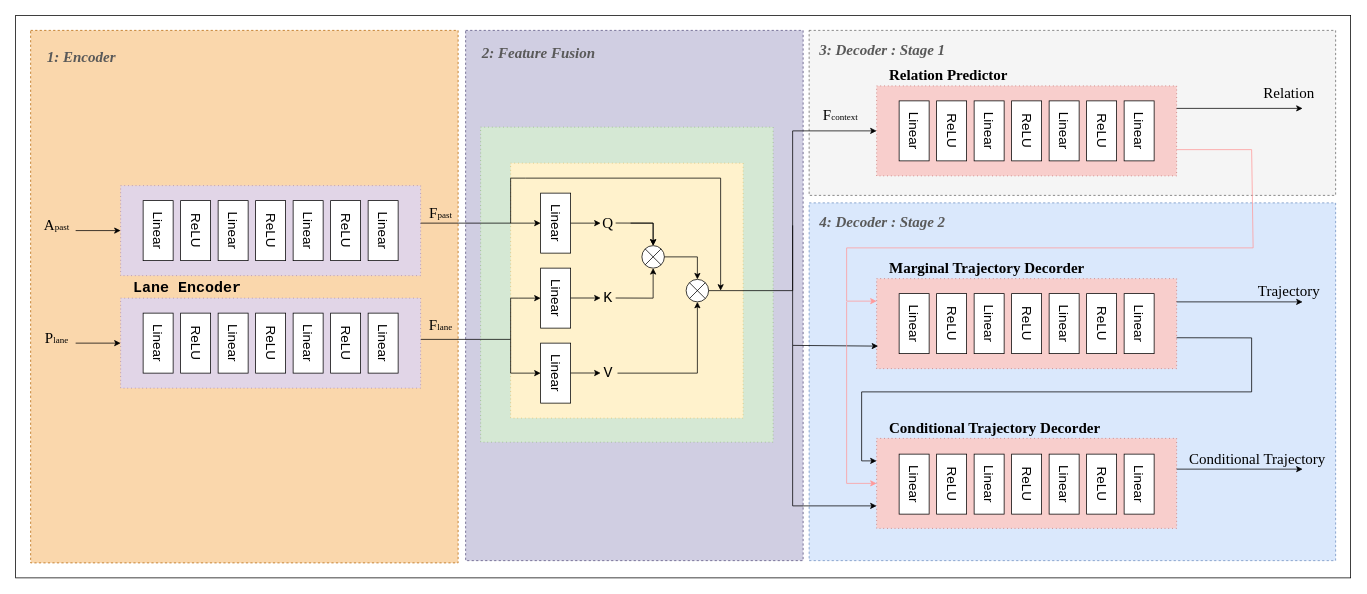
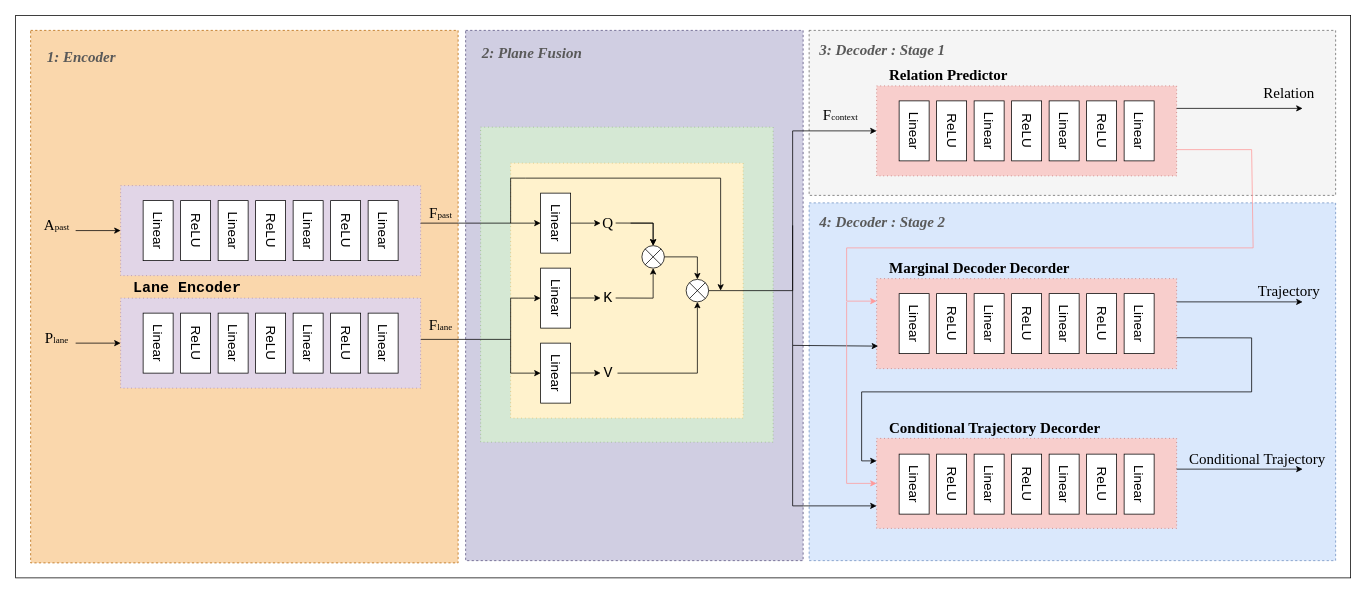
(545, 52) -> (535, 52)
(999, 267) -> (986, 267)
